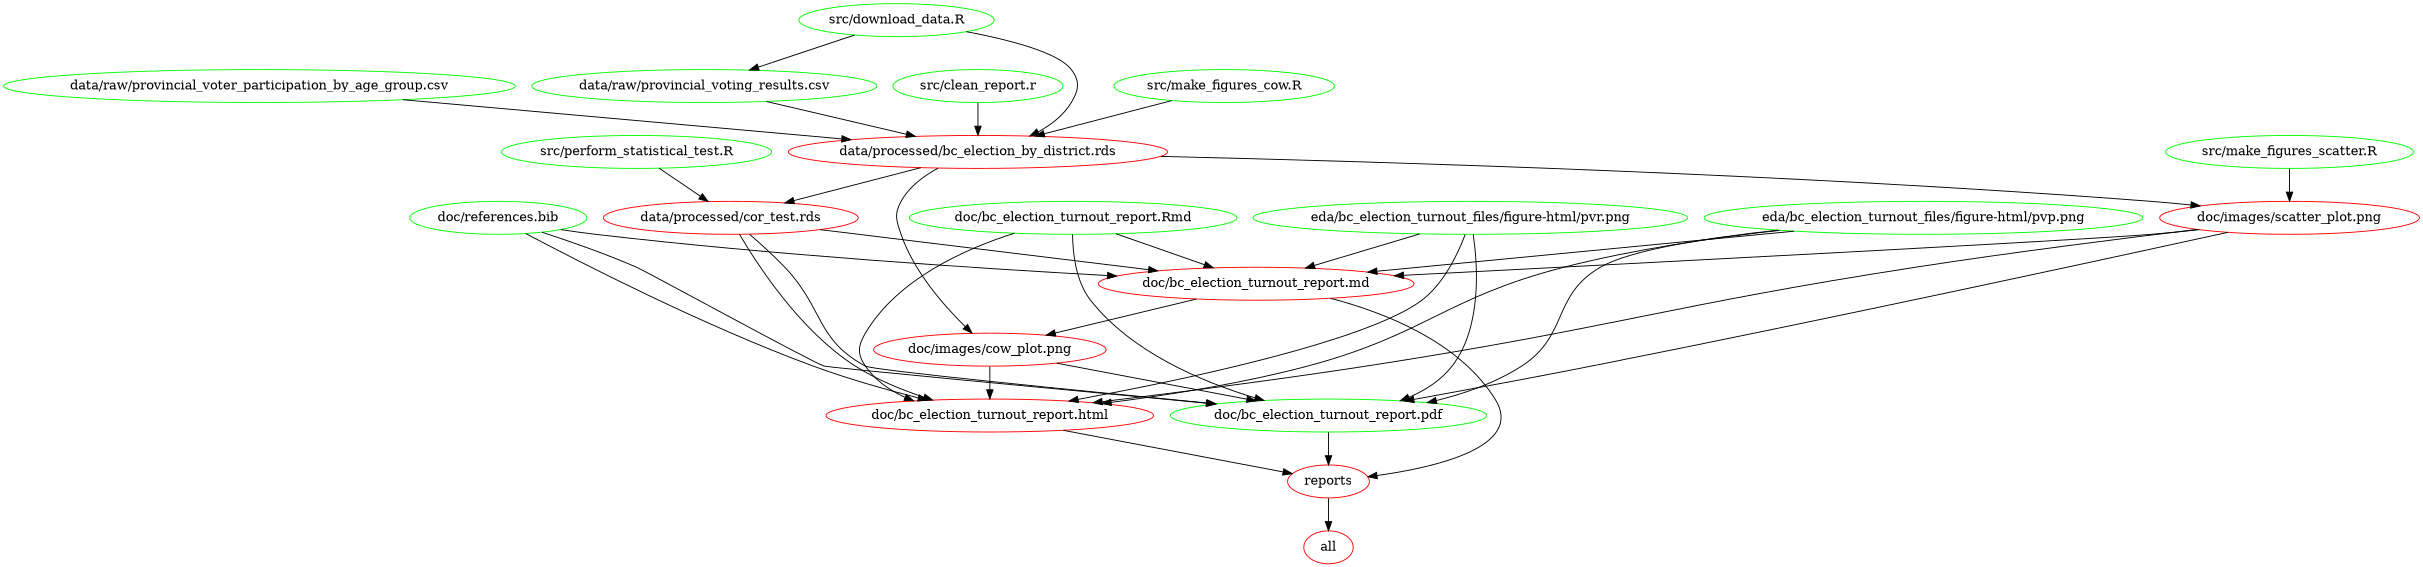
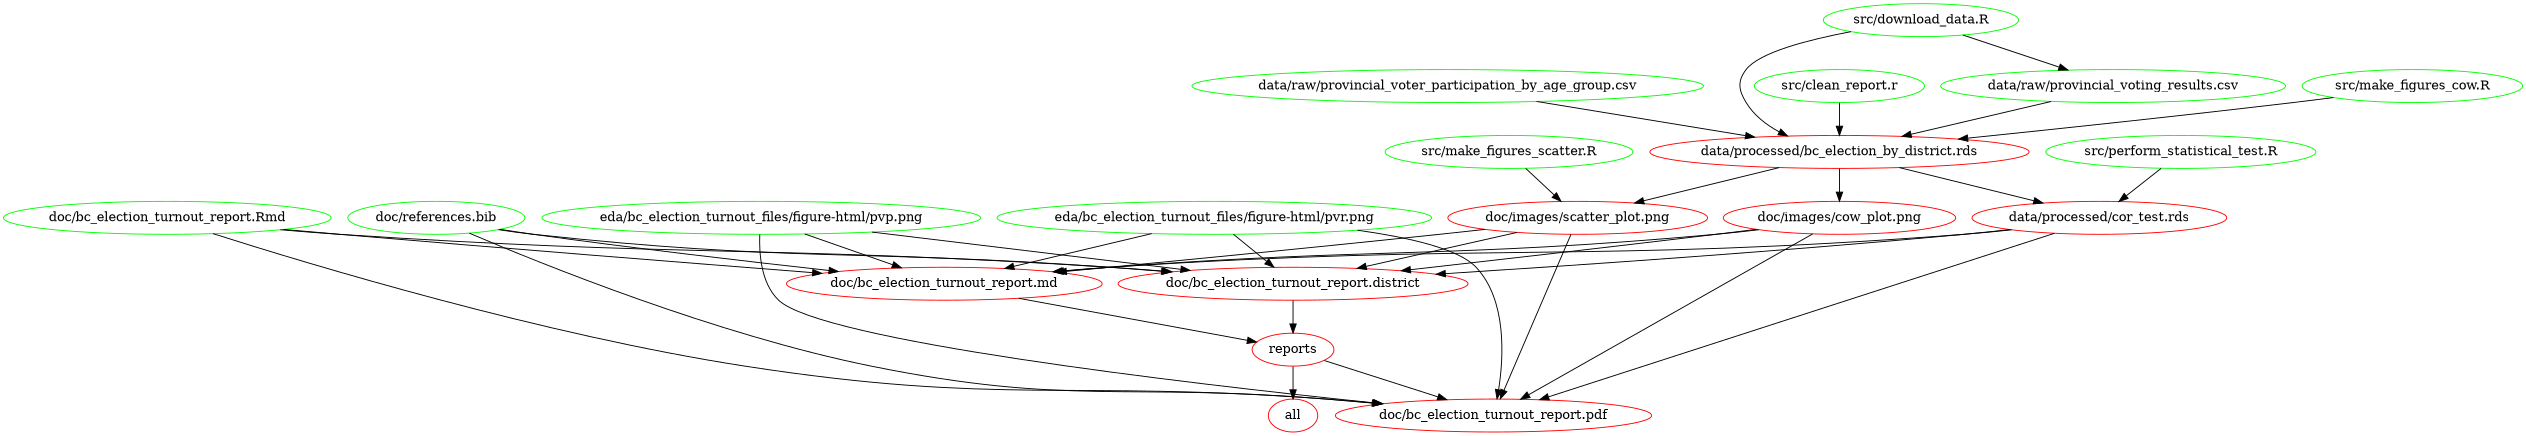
(1126, 316) -> (1550, 247)
(990, 416) -> (1293, 284)
(1329, 416) -> (1493, 416)
(1329, 444) -> (1381, 379)
